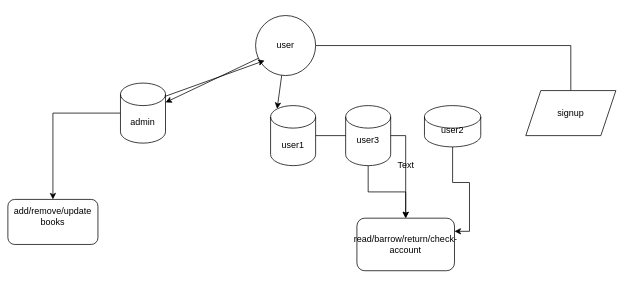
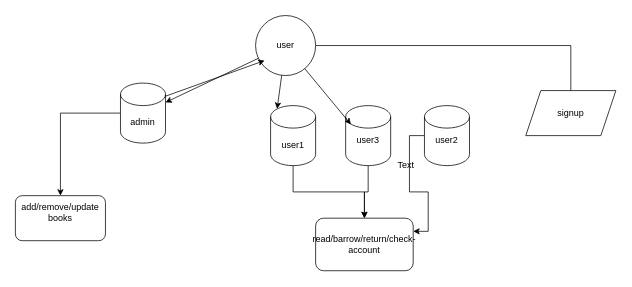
none -> (324, 92)
(452, 126) -> (447, 135)
(53, 222) -> (60, 218)
(405, 244) -> (364, 244)
